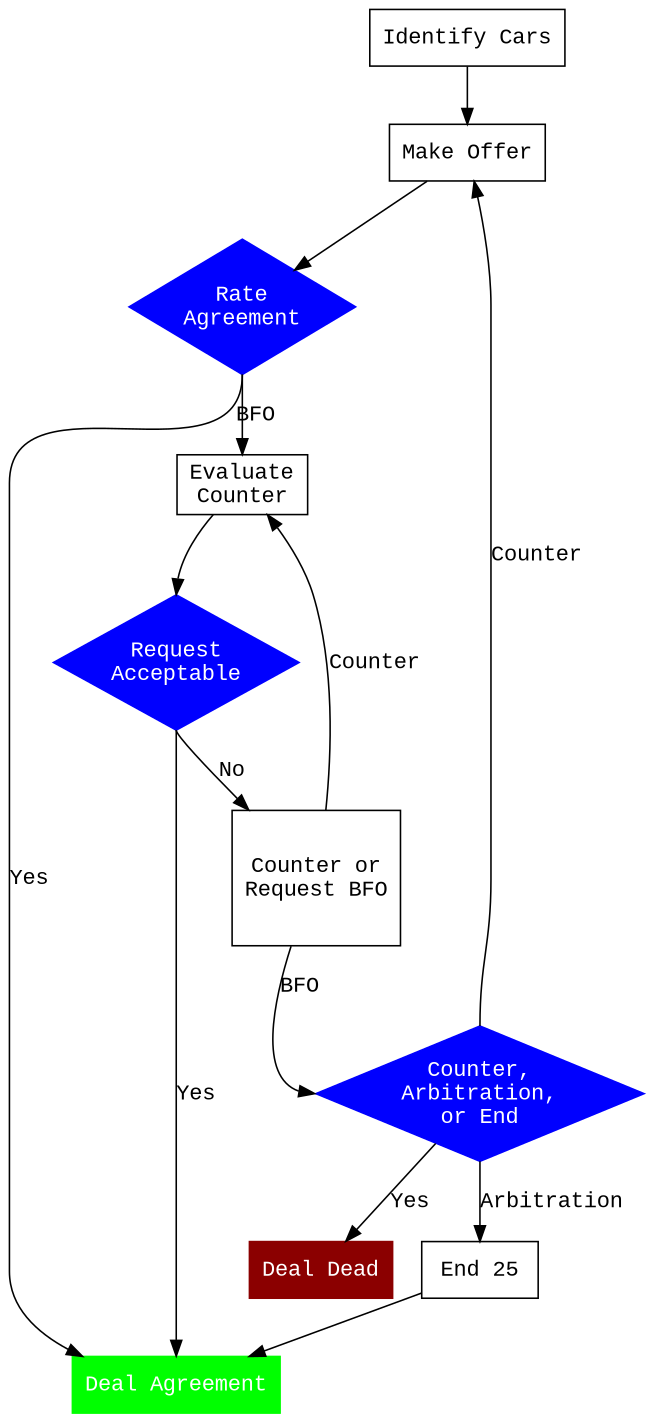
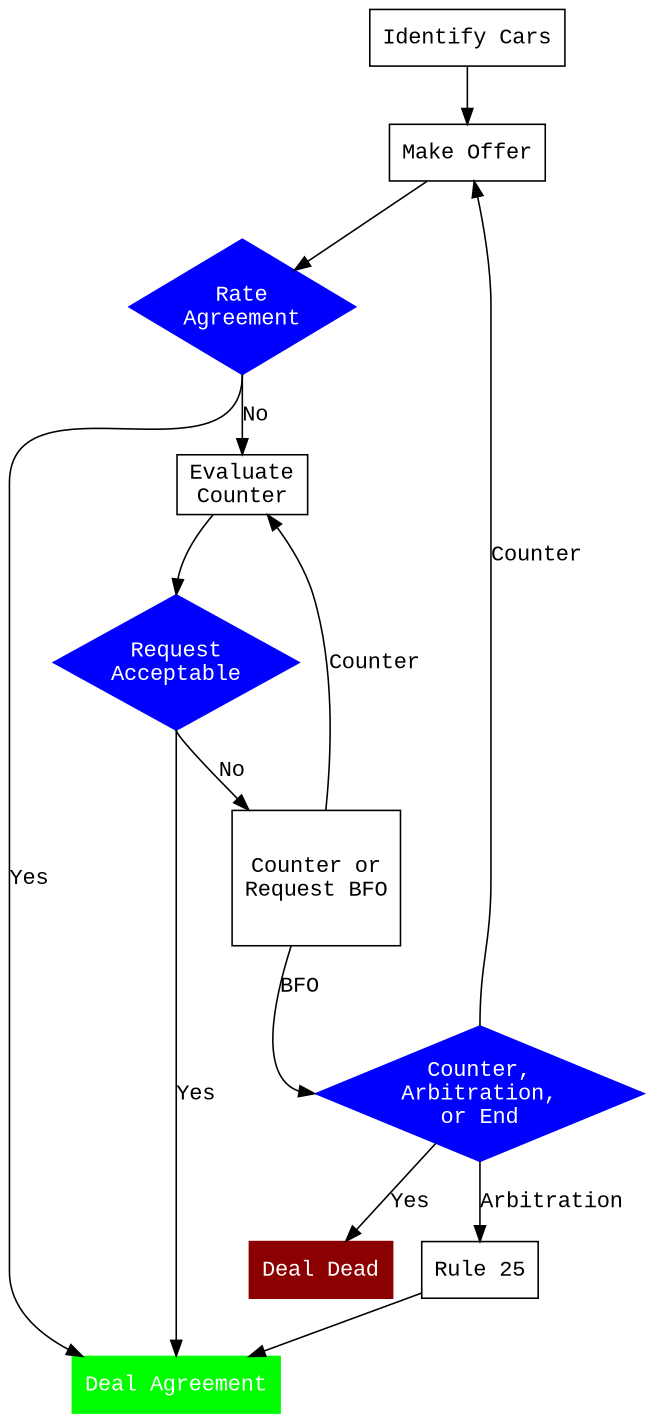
(256, 415) -> (256, 415)
(480, 1270) -> (480, 1270)
